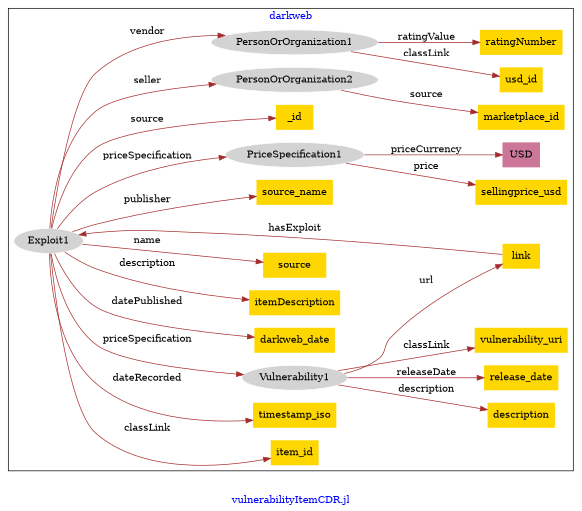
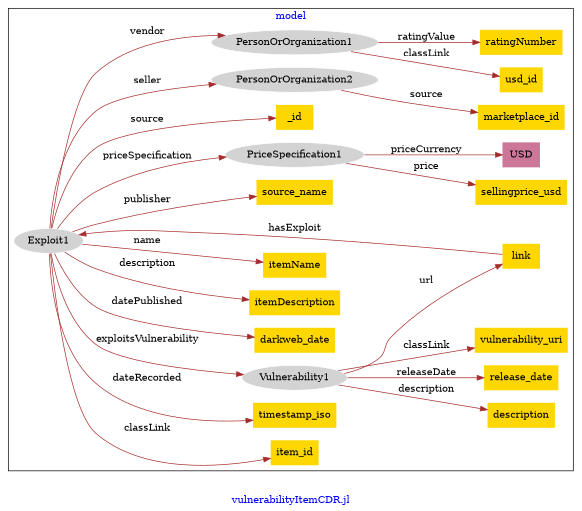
(291, 16) -> (291, 16)
(295, 265) -> (295, 265)
(147, 339) -> (147, 339)
